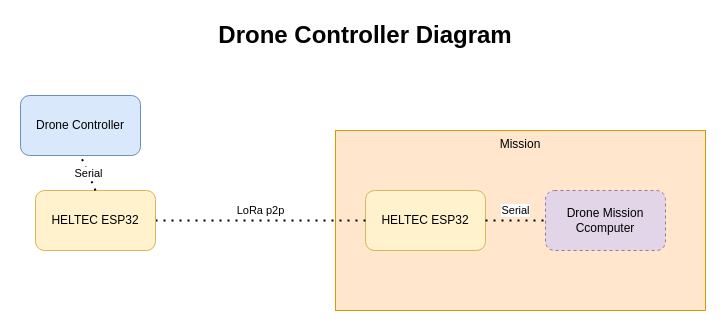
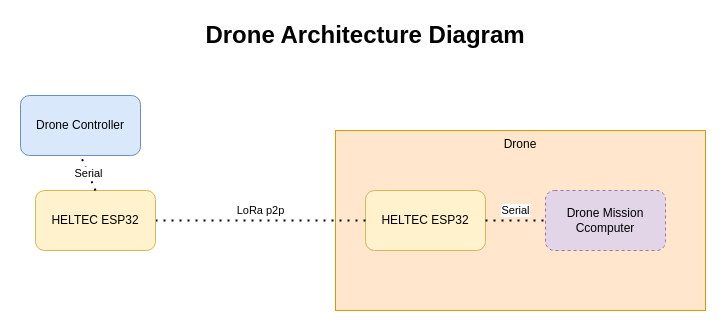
(366, 36) -> (366, 36)
(521, 145) -> (521, 145)
